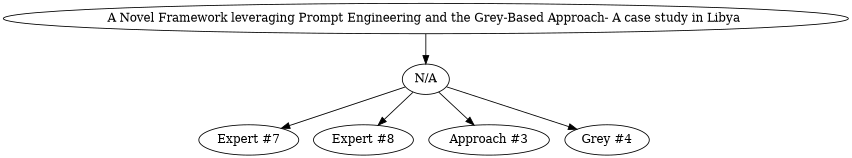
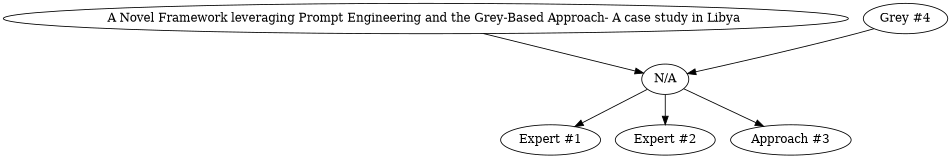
(508, 107) -> (785, 51)
(249, 140) -> (551, 140)
(363, 140) -> (665, 140)
